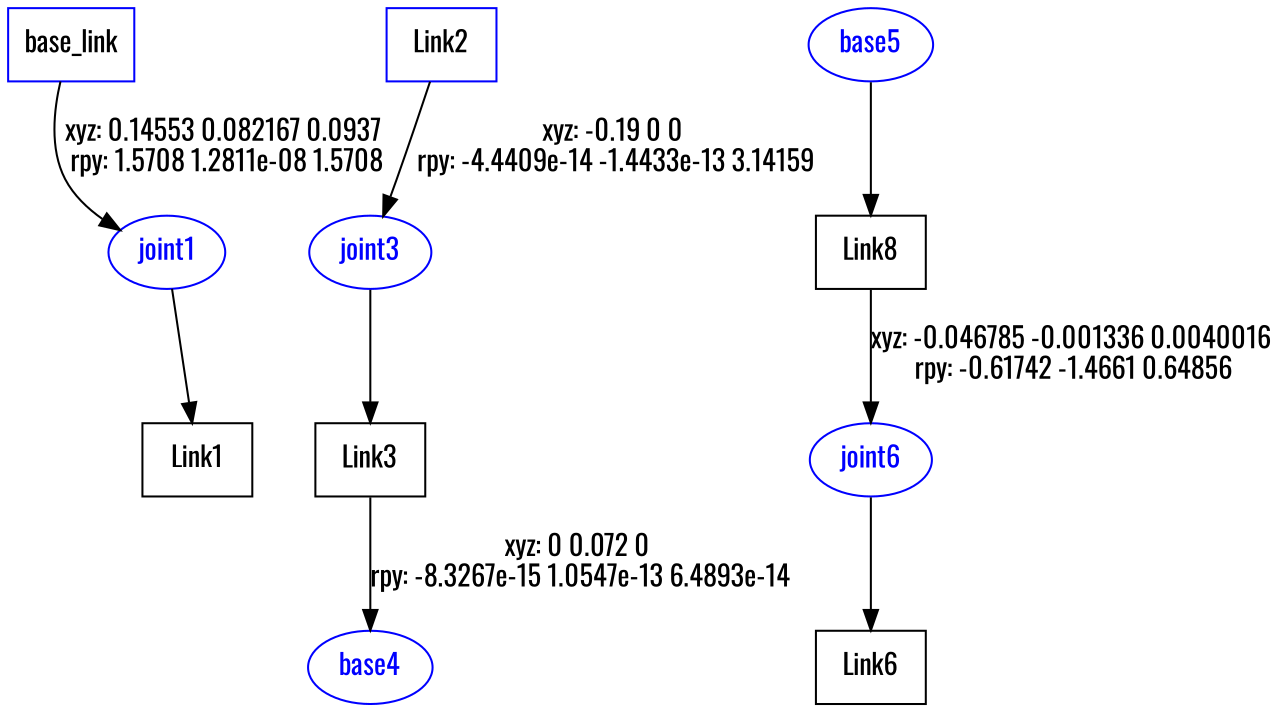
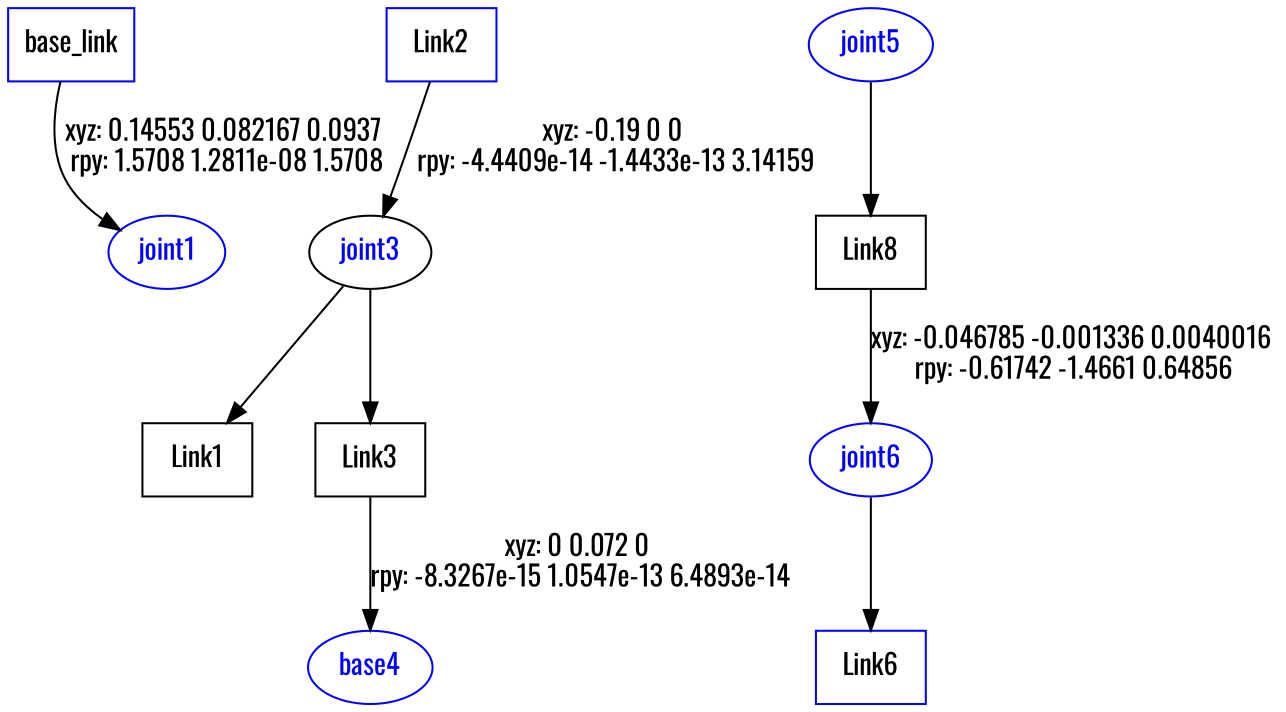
(871, 45) -> (871, 45)
(370, 252) -> (370, 252)
(181, 346) -> (292, 347)
(871, 667) -> (871, 667)
